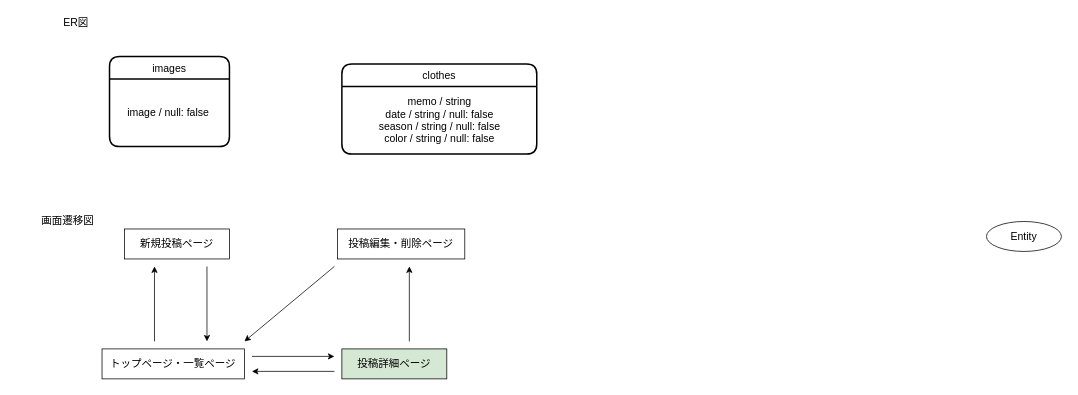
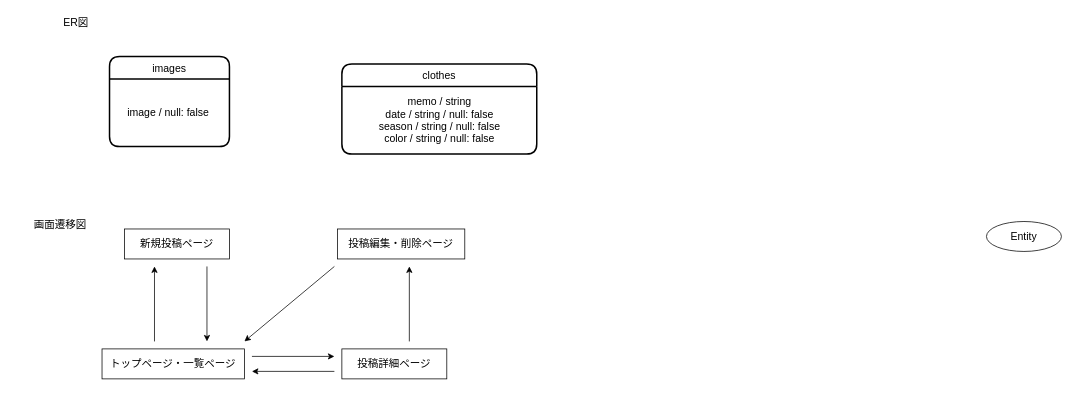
(57, 214) -> (49, 218)
(394, 364) -> (394, 364)
